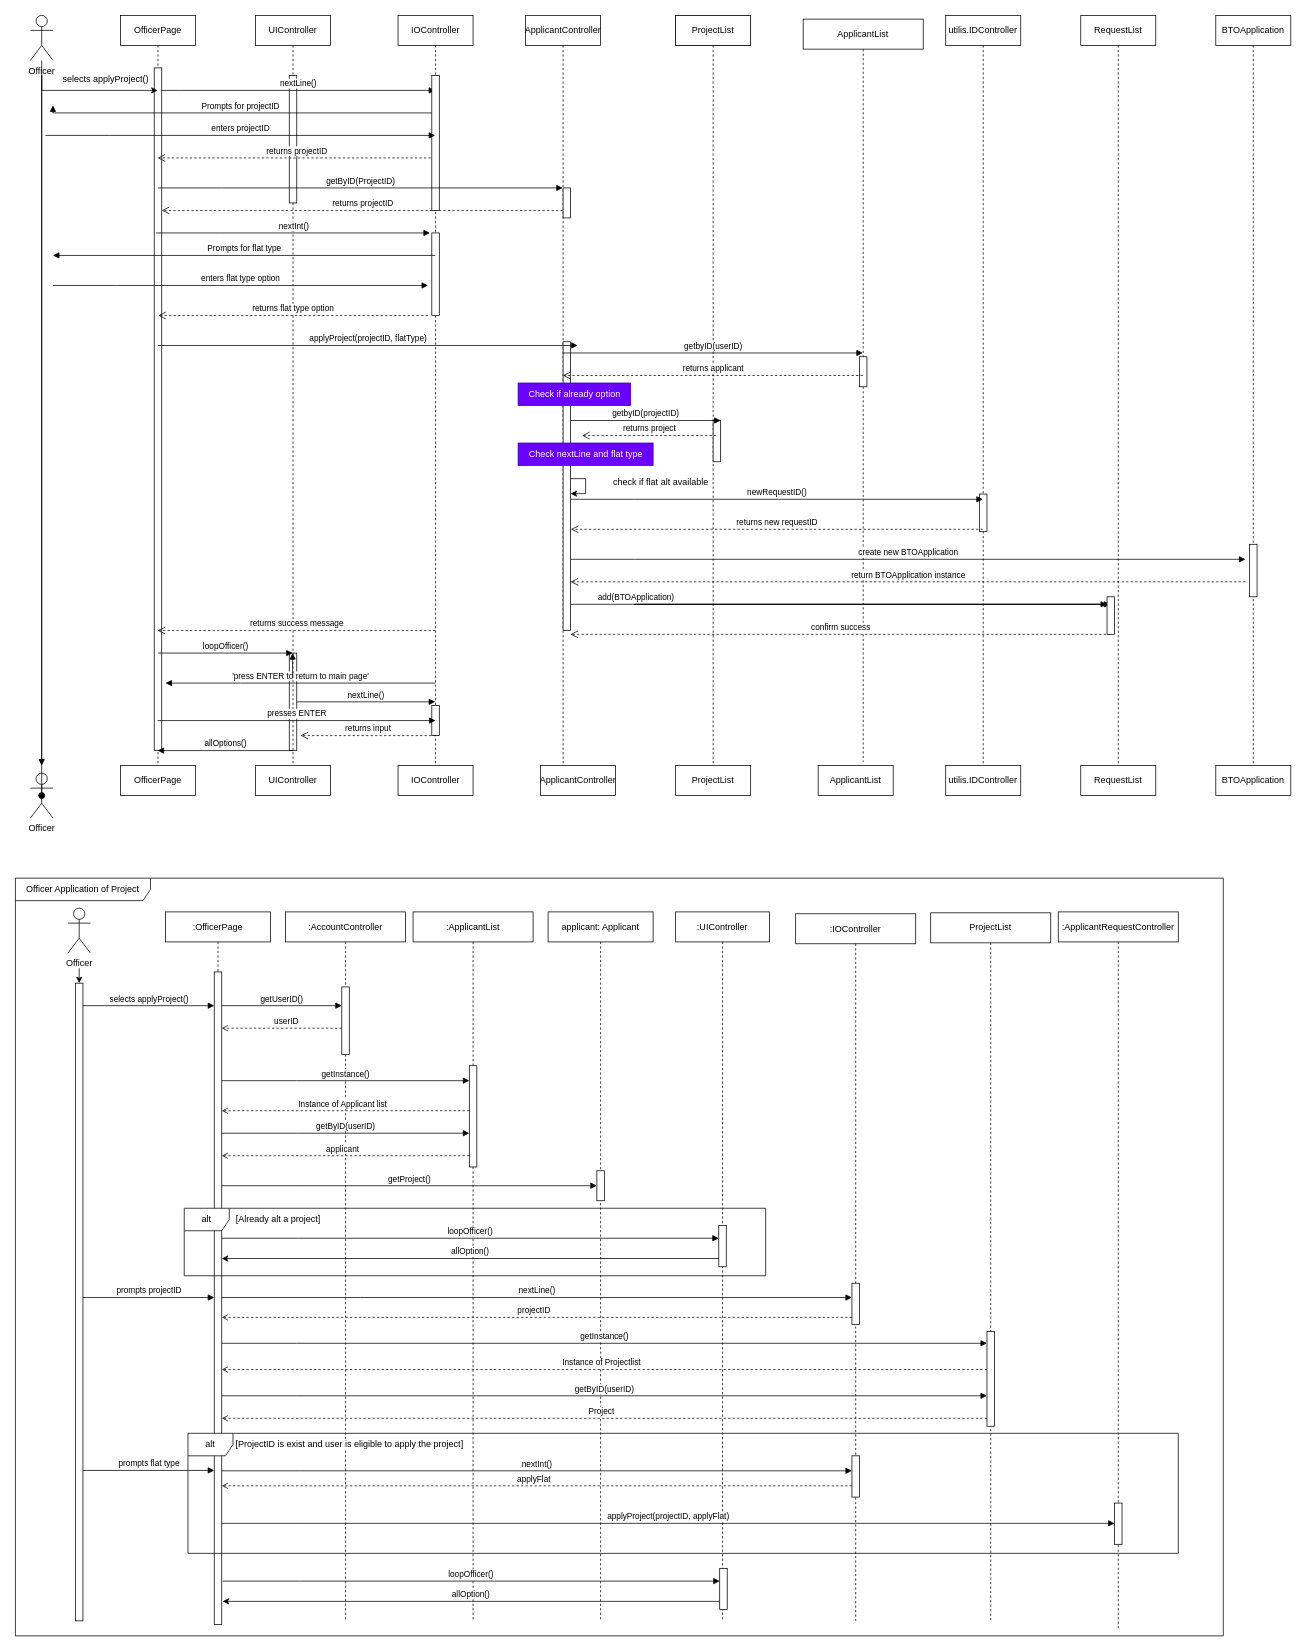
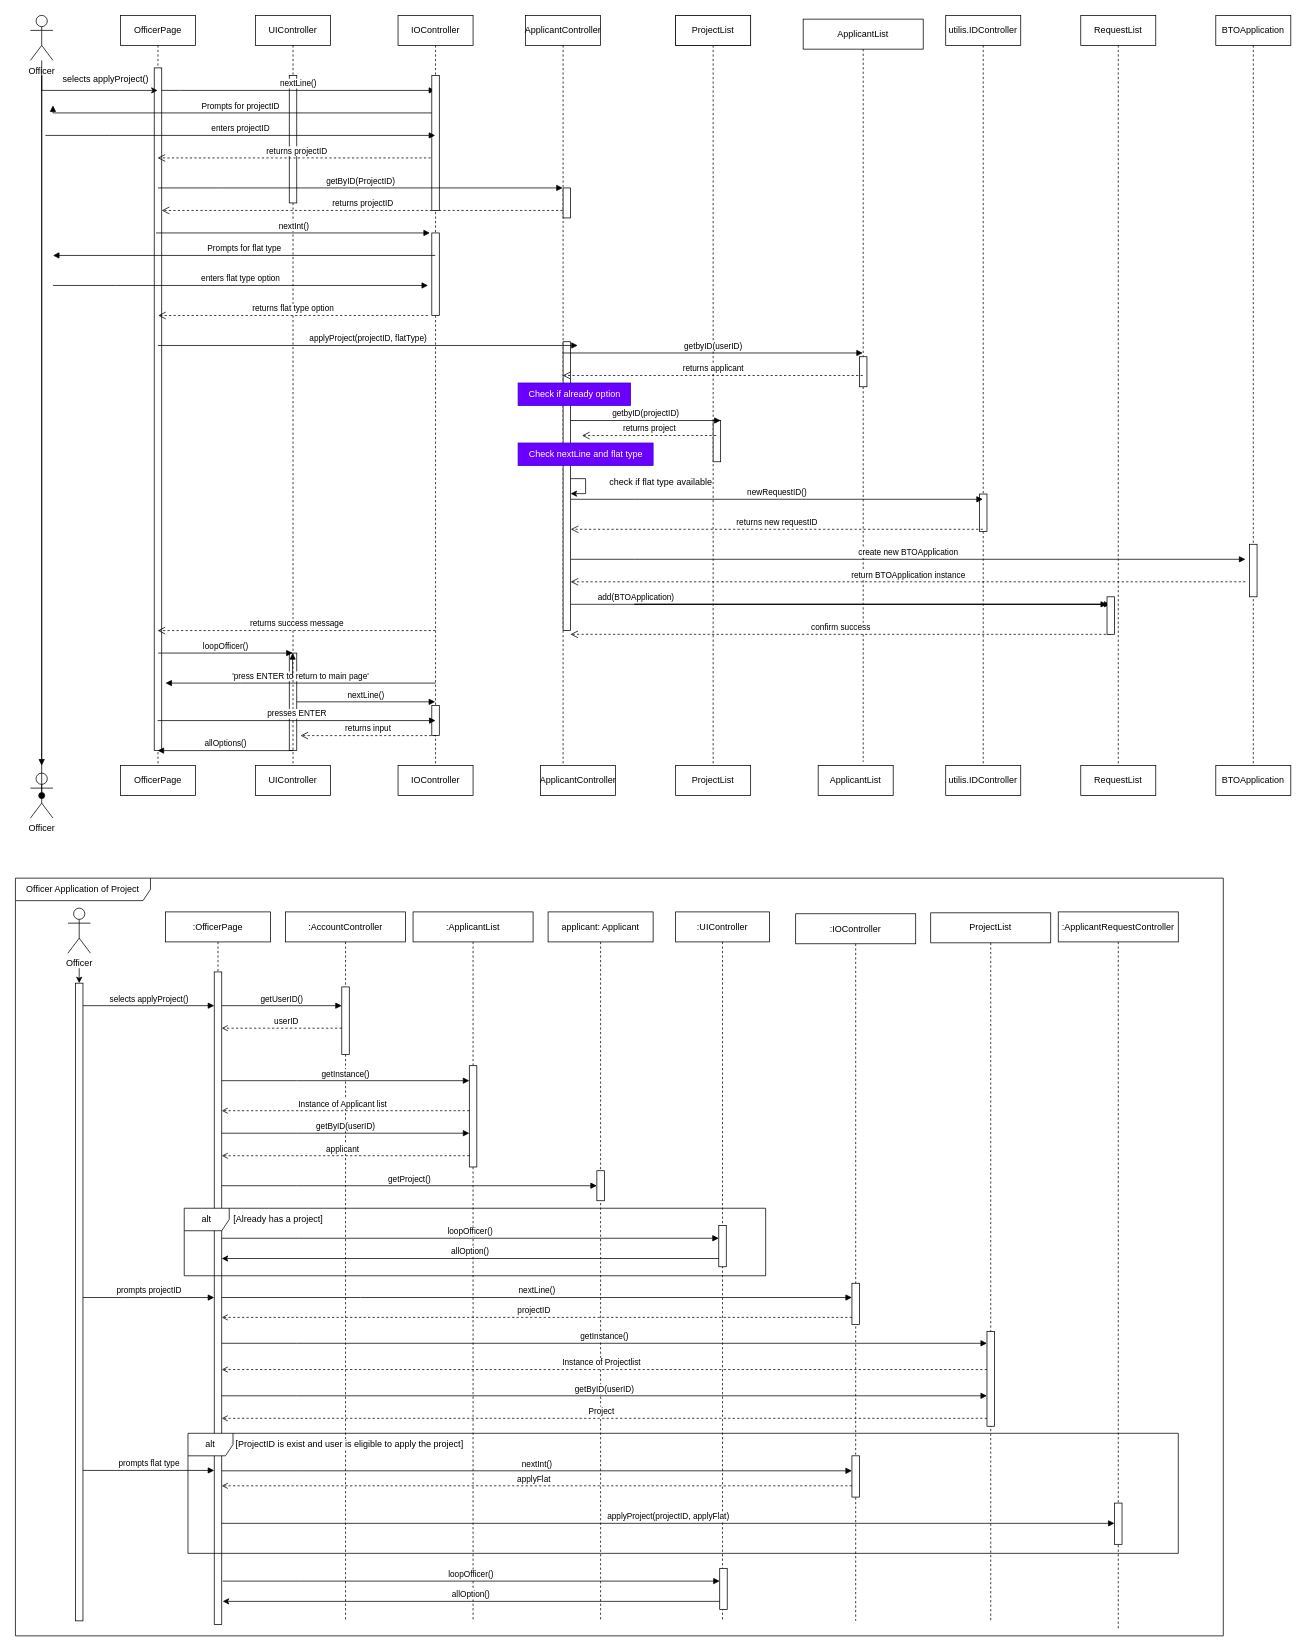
(661, 483) -> (661, 483)
(278, 1219) -> (278, 1219)
